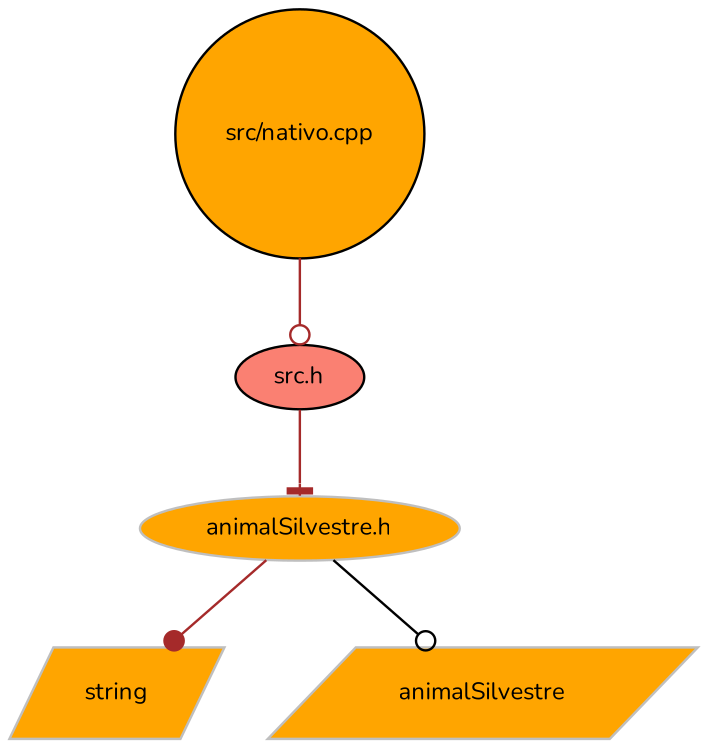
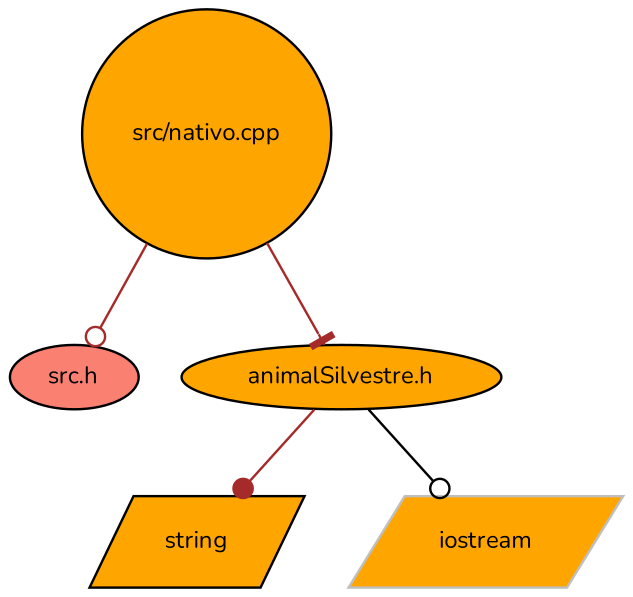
(300, 447) -> (293, 288)
(300, 528) -> (341, 377)
(117, 693) -> (197, 542)
(483, 693) -> (486, 542)
